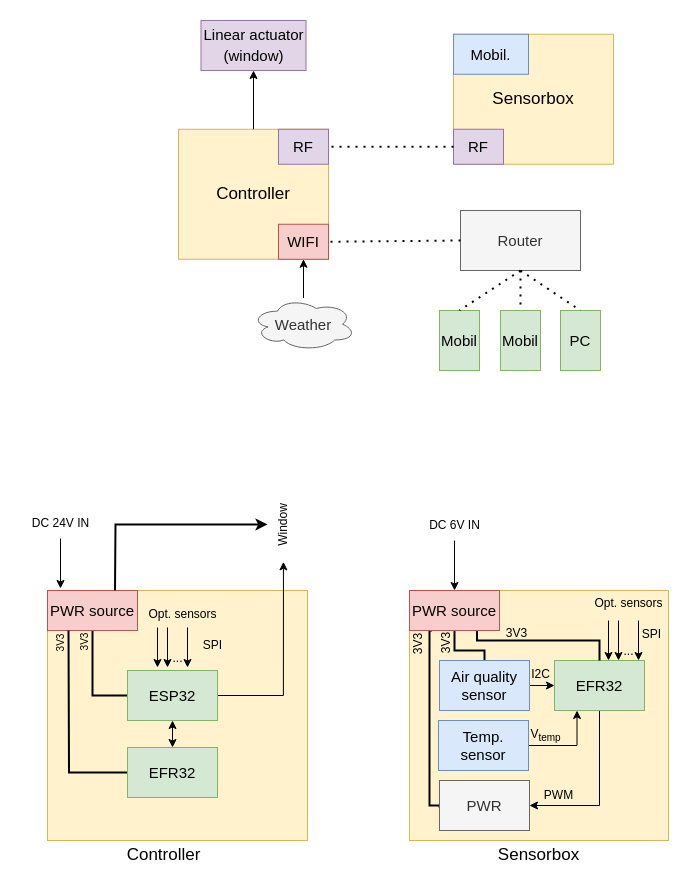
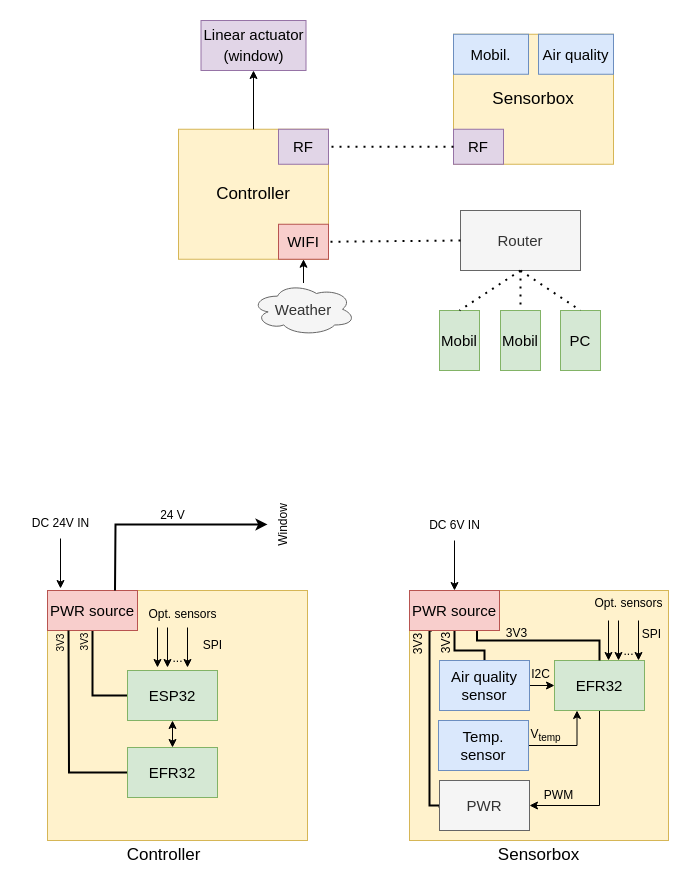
none -> (576, 54)
(304, 324) -> (304, 309)
none -> (173, 516)
(283, 664) -> none
